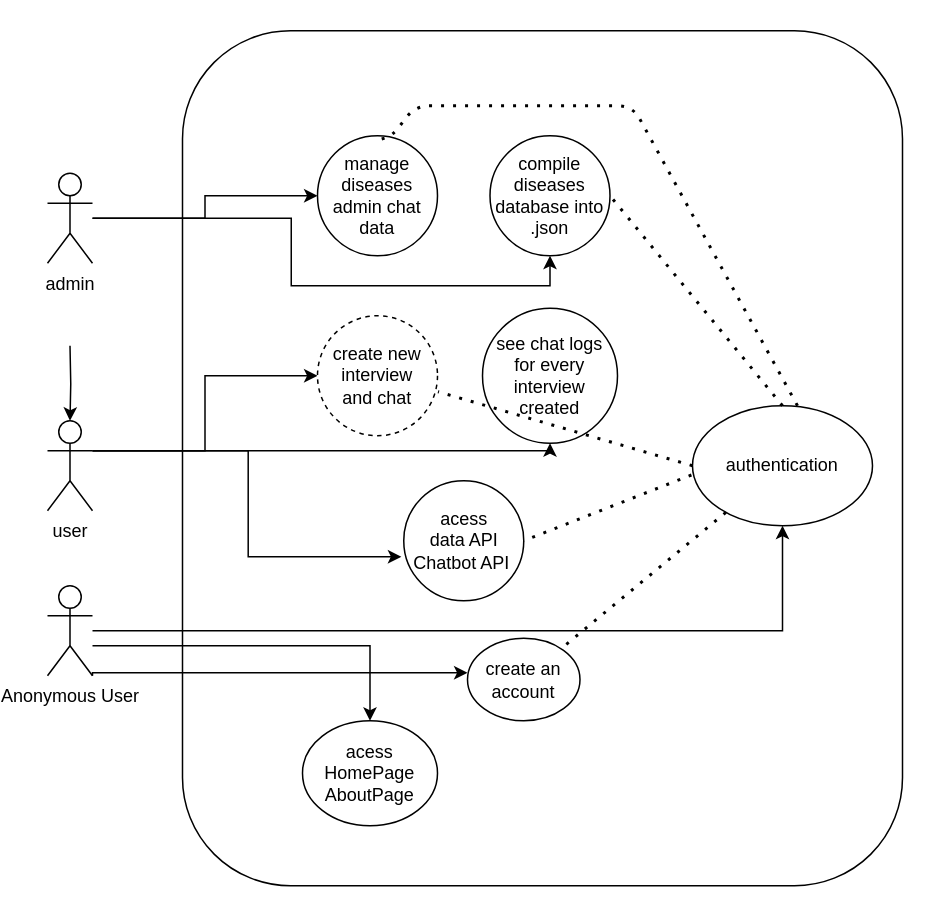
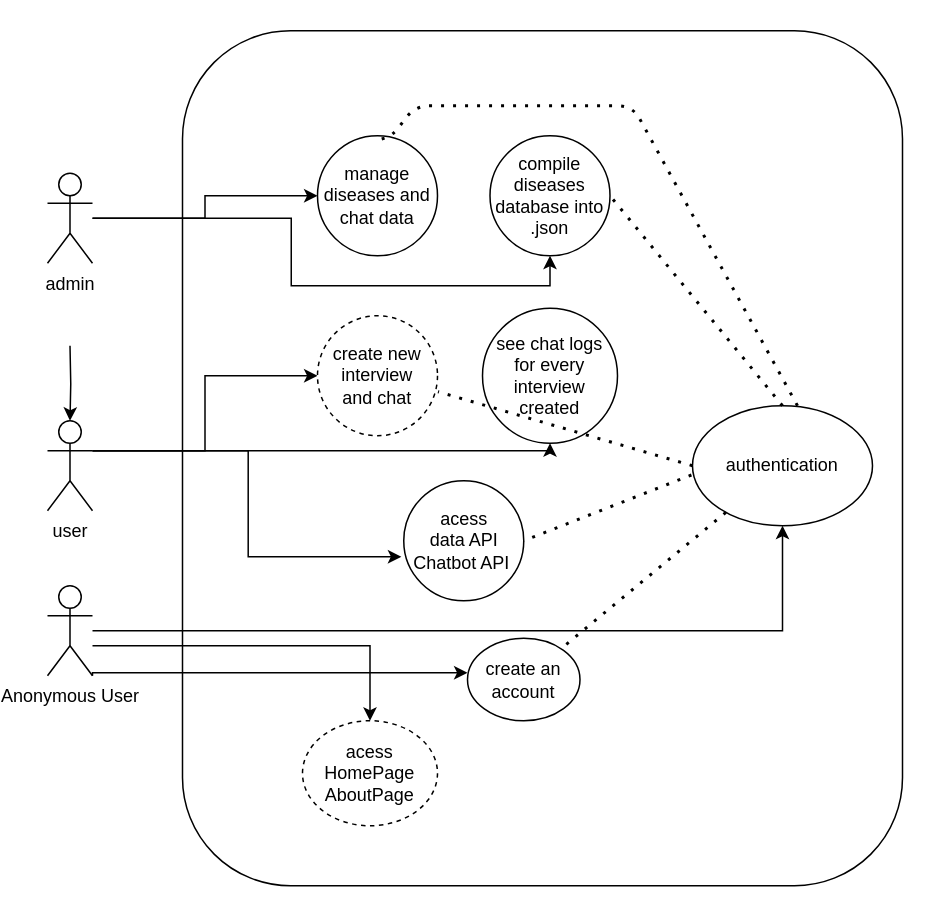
(377, 196) -> (377, 196)
(370, 773) -> (370, 773)
